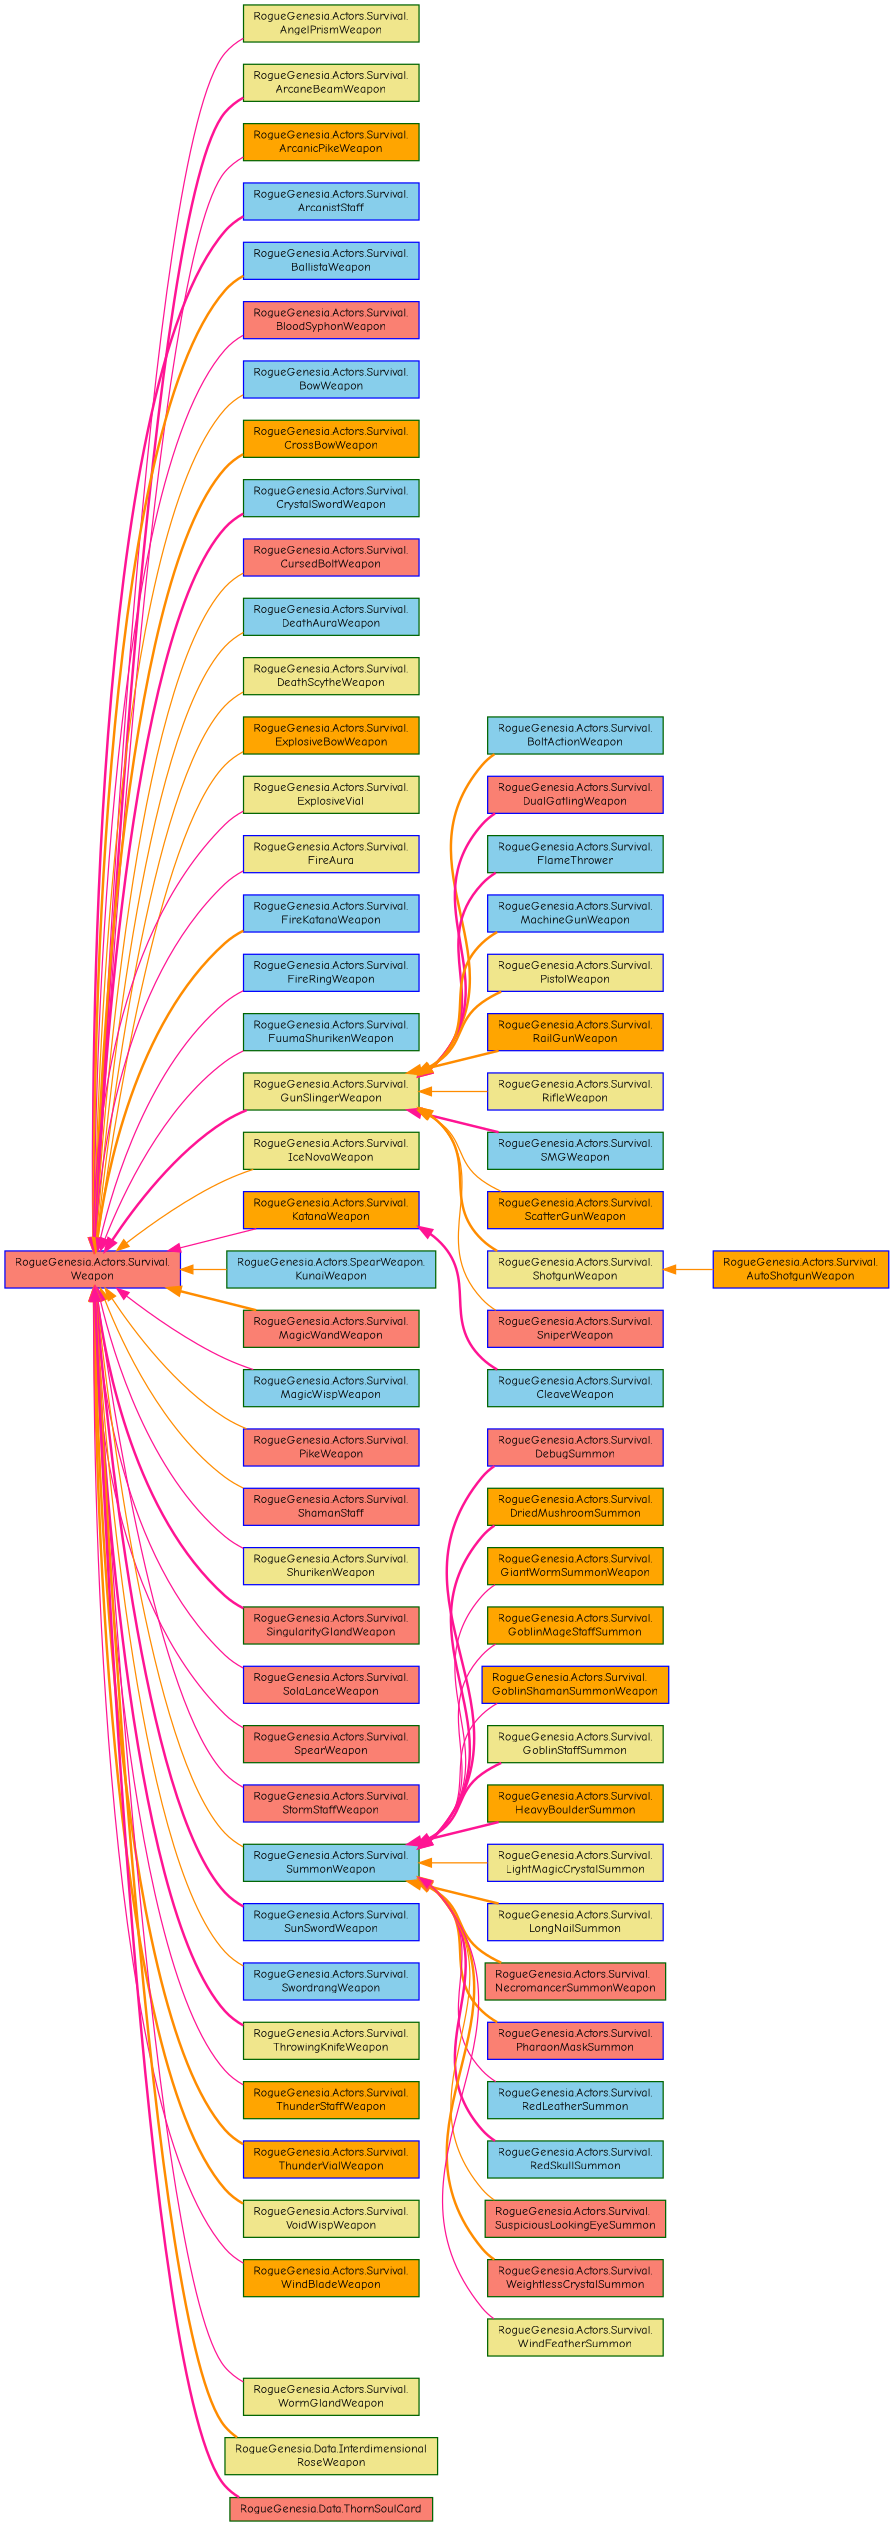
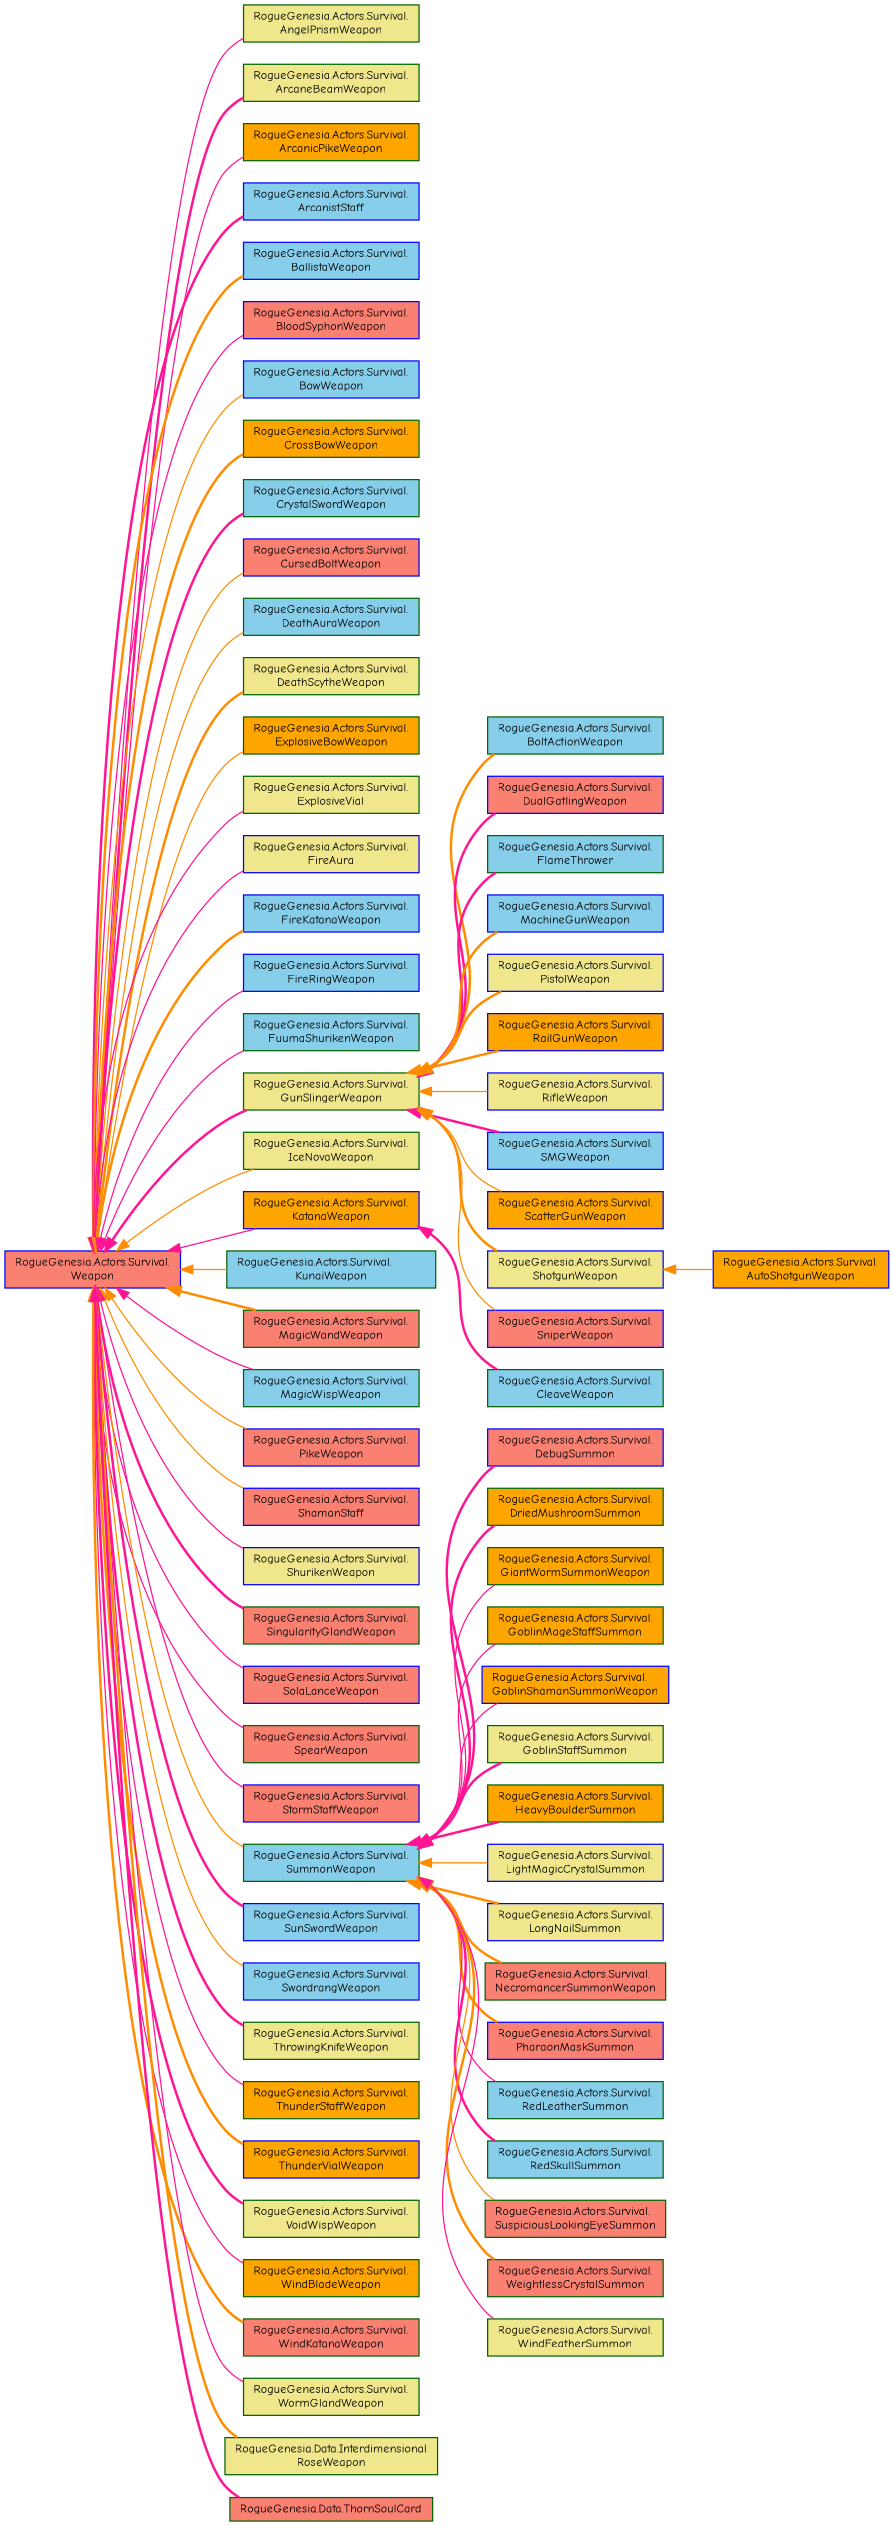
(145, 926) -> (145, 926)
(575, 1151) -> (575, 1151)
(331, 1269) -> (331, 1269)
(117, 1765) -> (117, 1765)
none -> (331, 2337)
